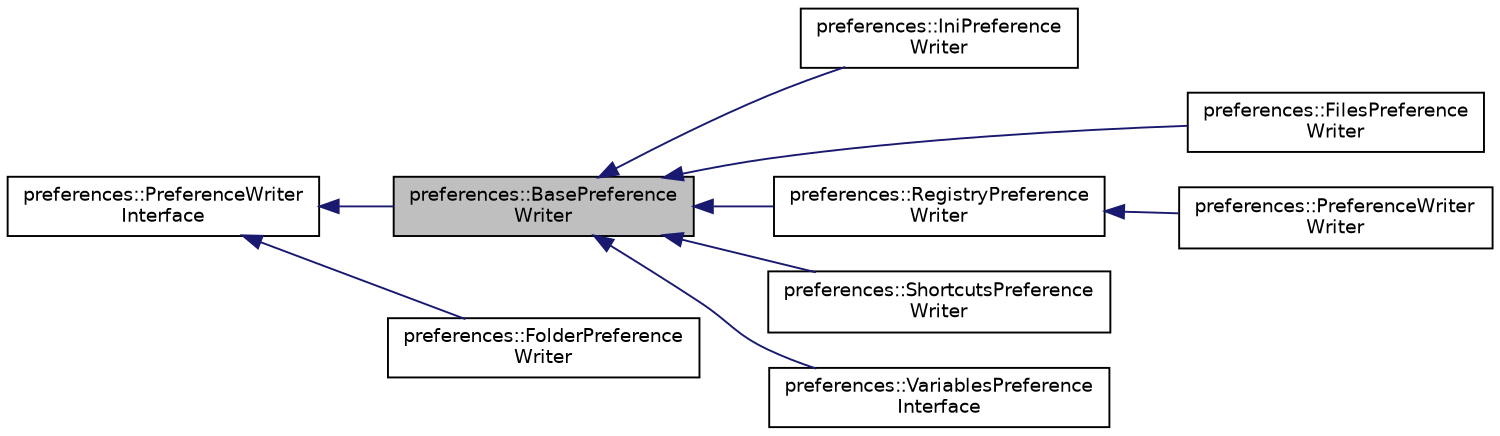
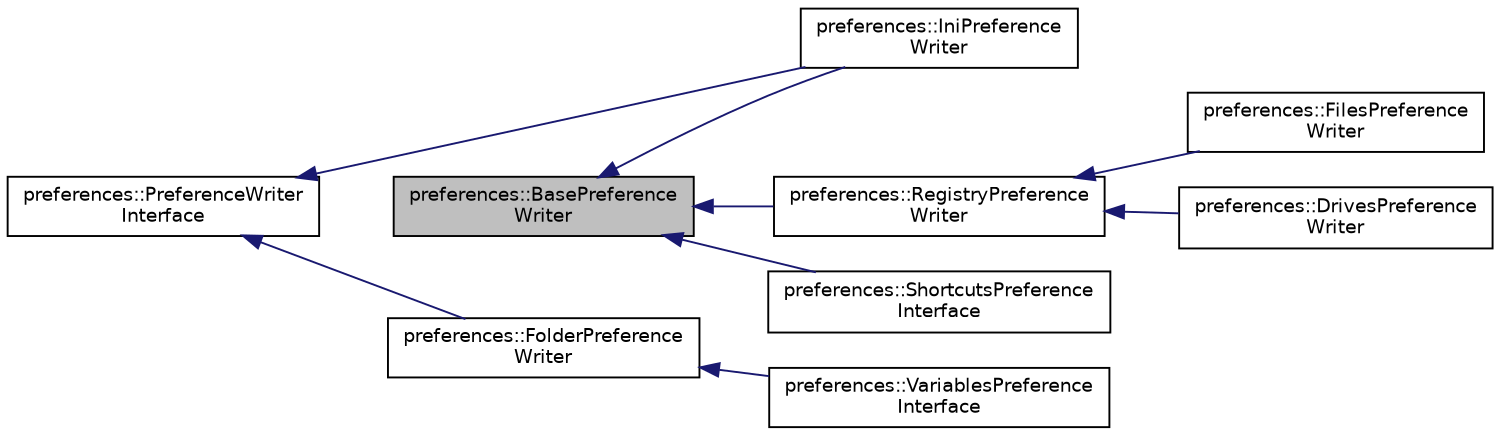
(934, 141) -> (1147, 162)
(366, 206) -> (561, 120)
(1336, 218) -> (1336, 218)
(939, 302) -> (939, 302)
(712, 311) -> (744, 373)
